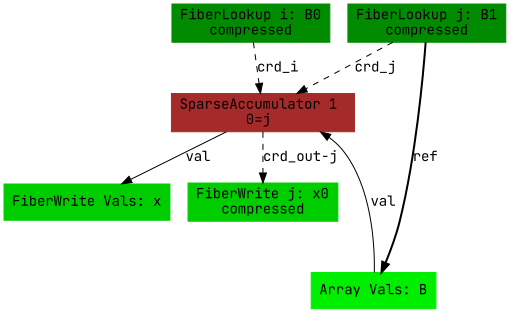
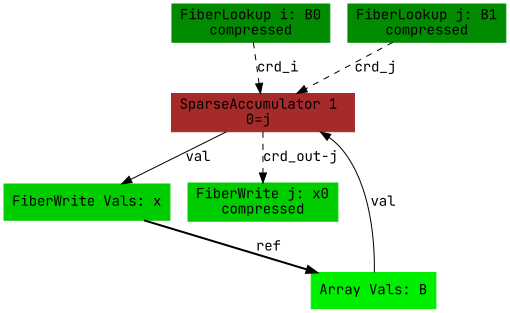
(413, 154) -> (226, 245)
